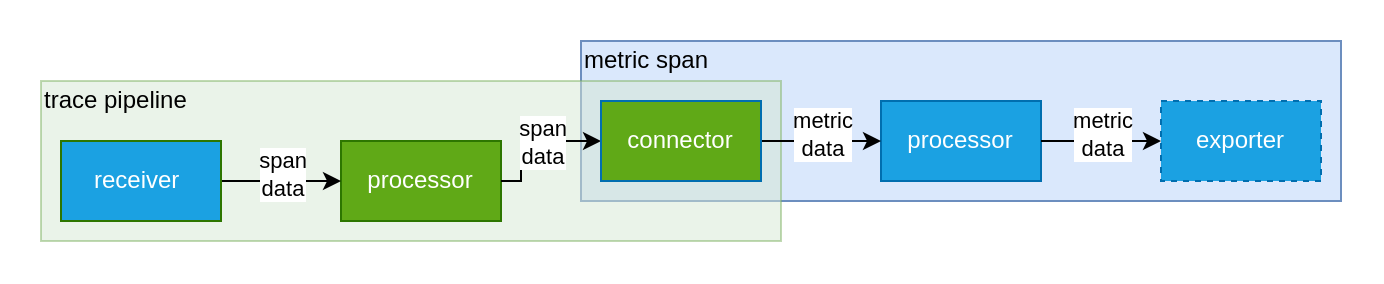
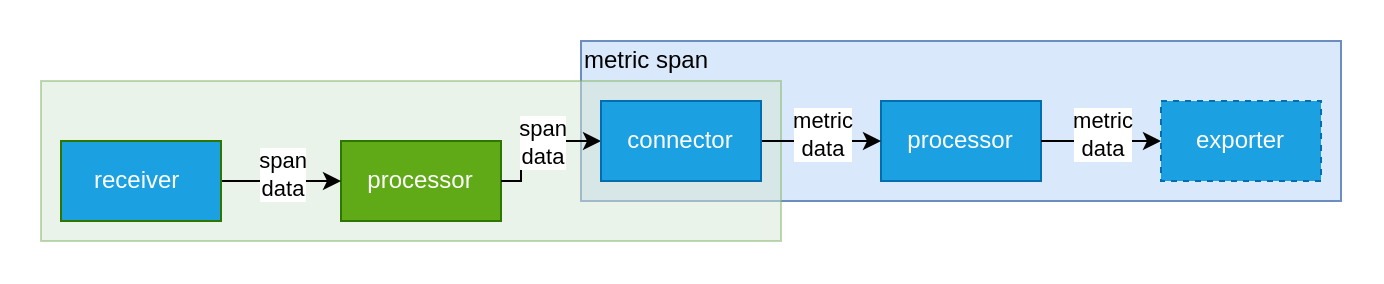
(141, 101) -> none
(681, 141) -> (681, 141)
